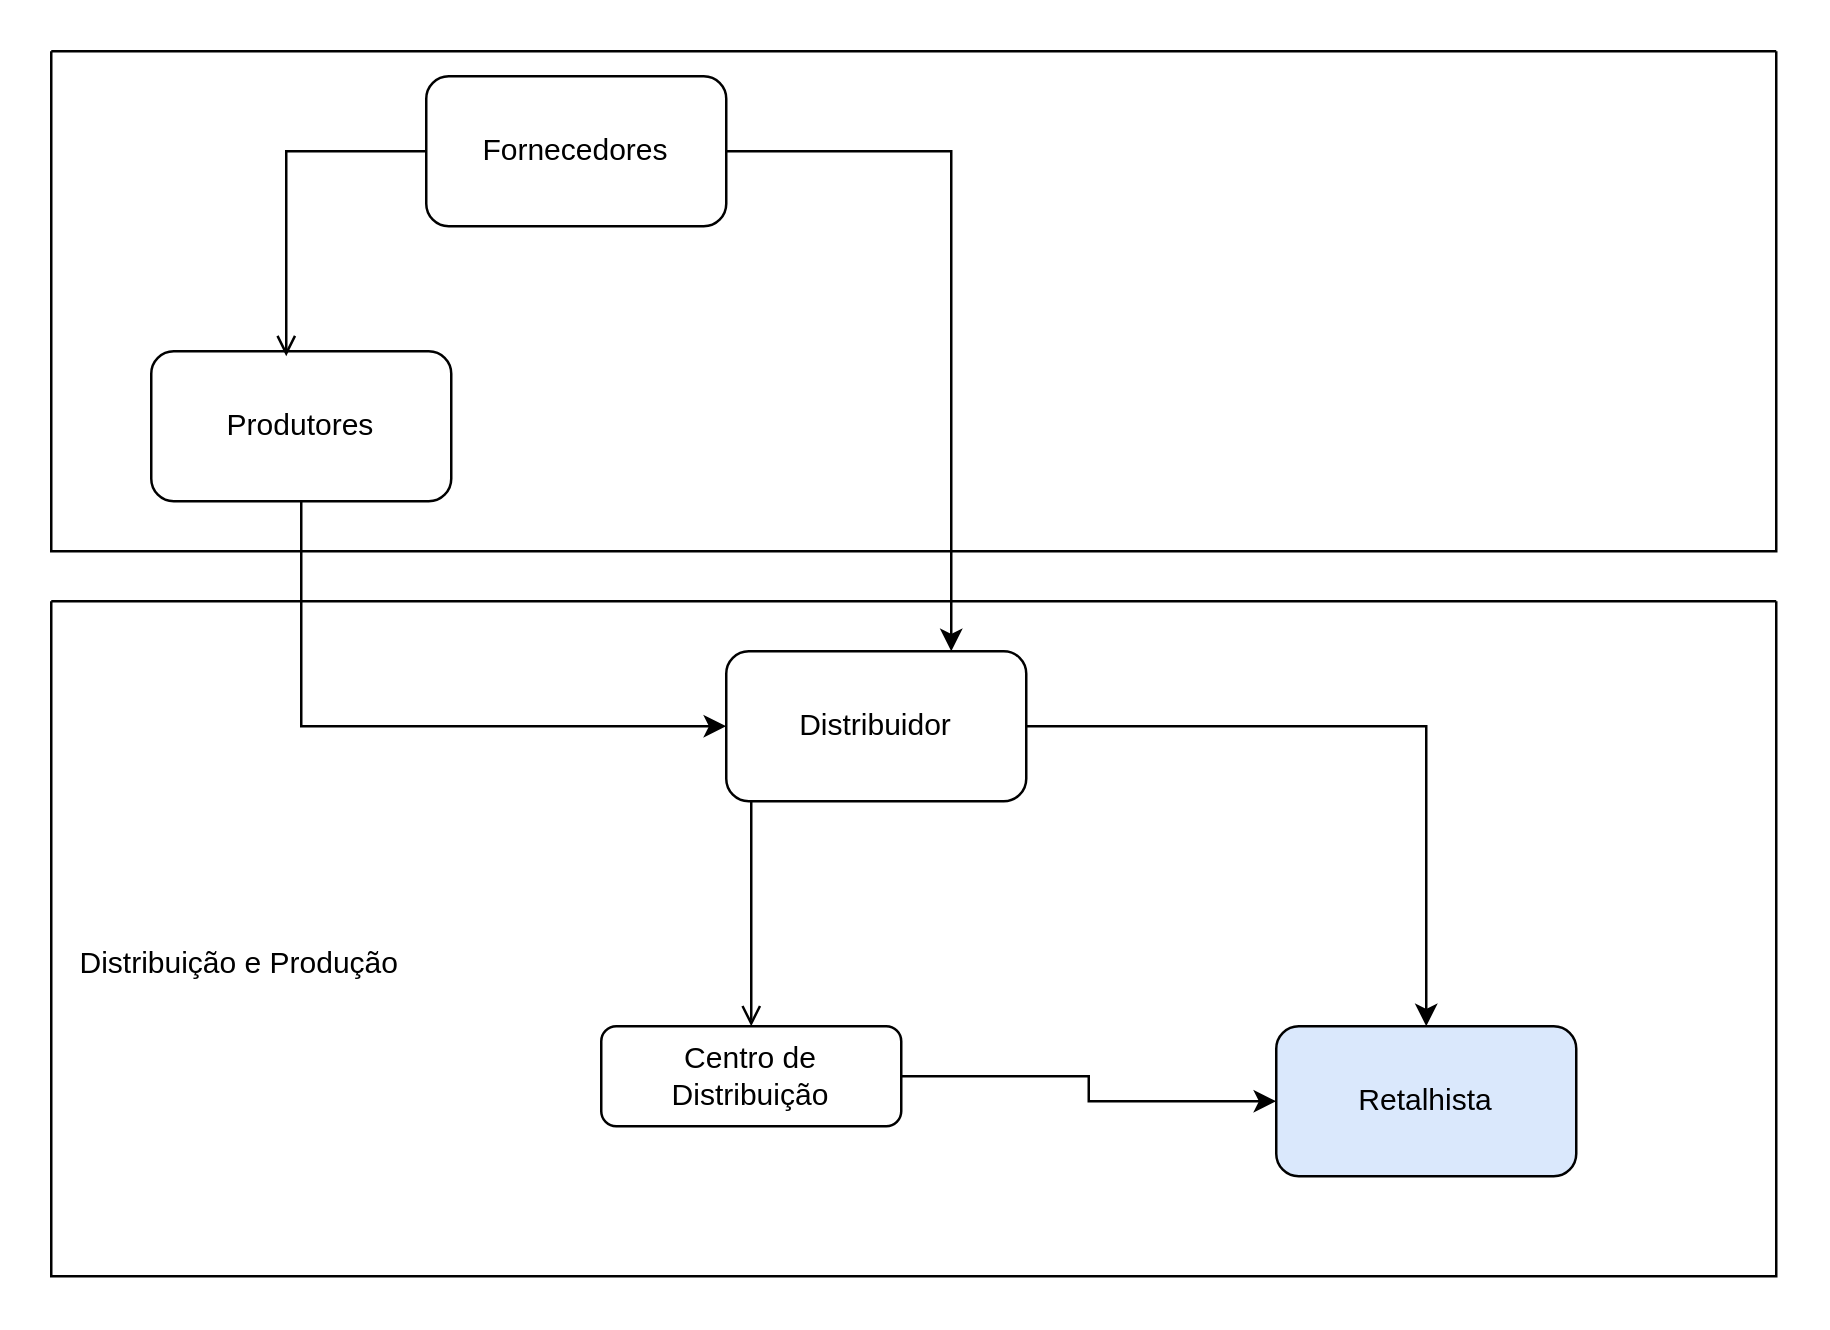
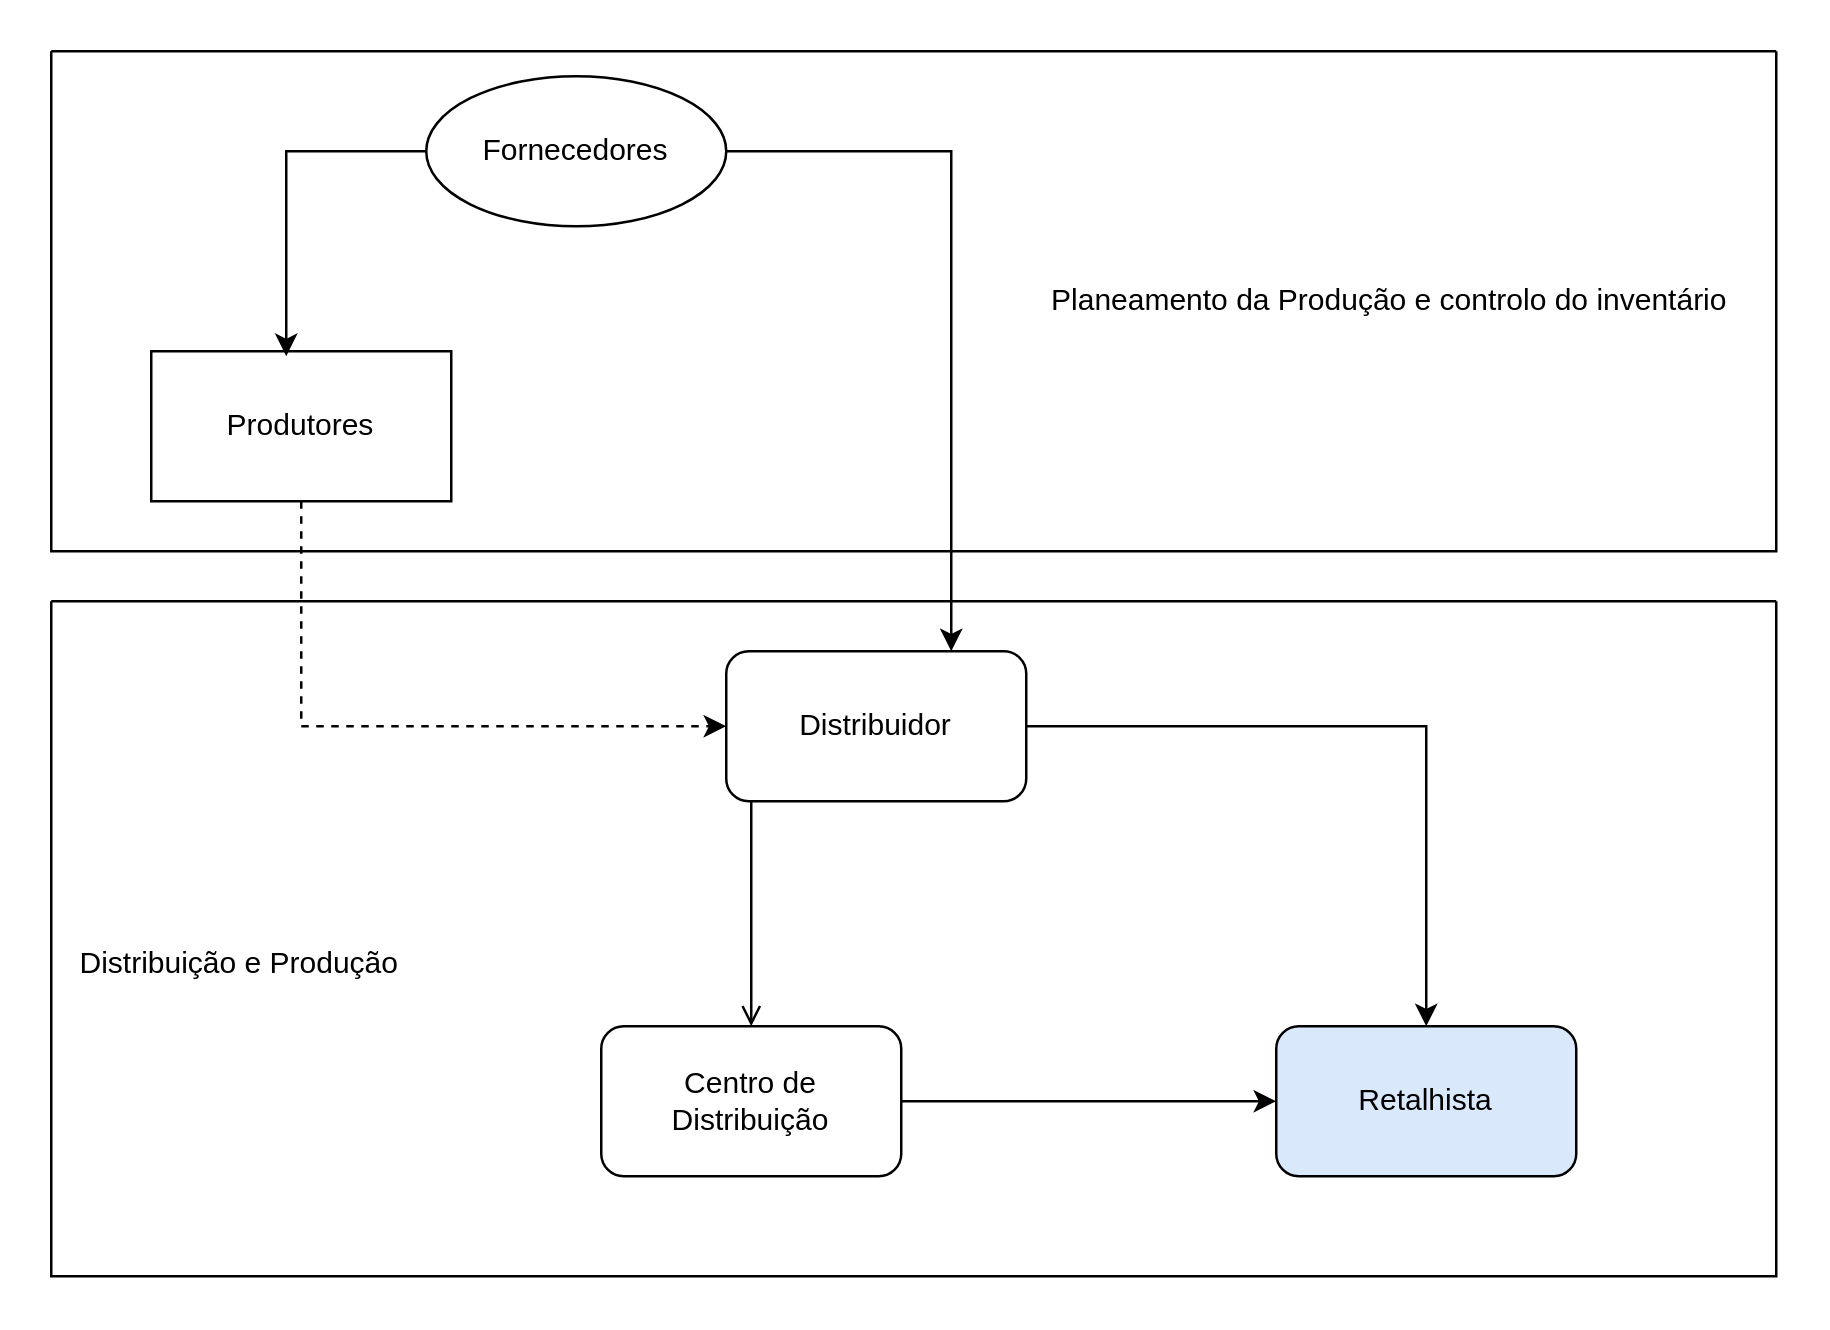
(576, 151) -> (576, 151)
none -> (1389, 301)
(286, 342) -> (286, 338)
(301, 426) -> (301, 426)
(419, 726) -> (419, 726)
(751, 1076) -> (751, 1101)
